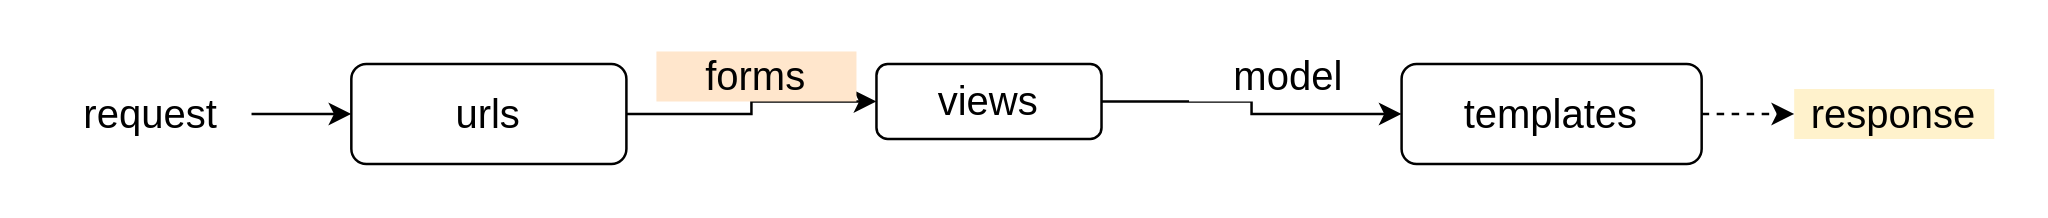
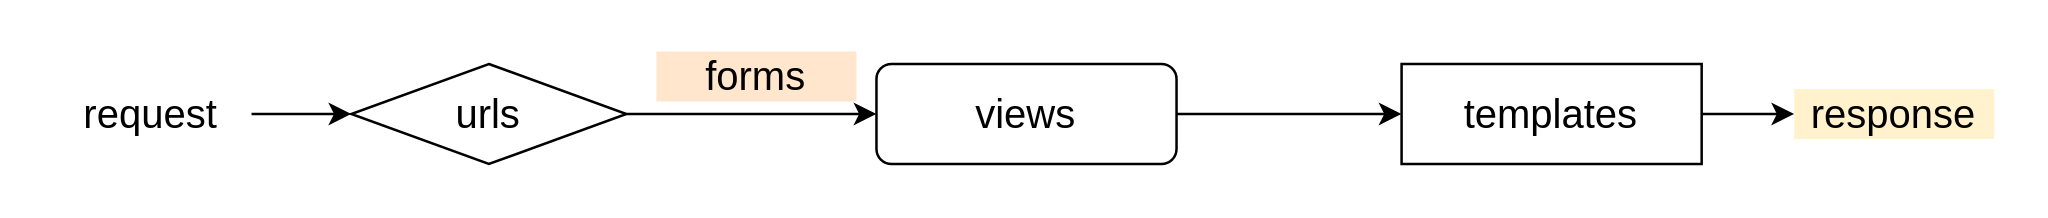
(1289, 76) -> none
(989, 101) -> (1026, 114)
(489, 114) -> (489, 114)
(1551, 114) -> (1551, 114)
(1748, 114) -> (1748, 114)
